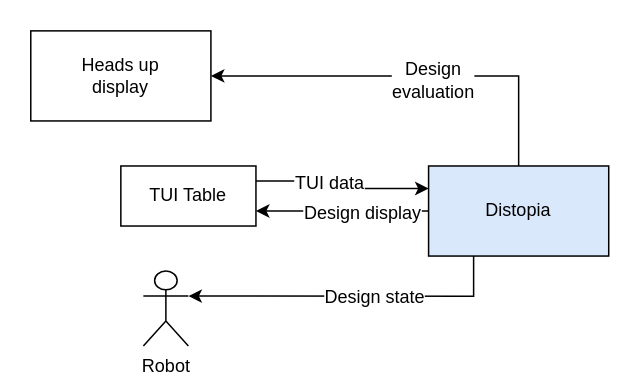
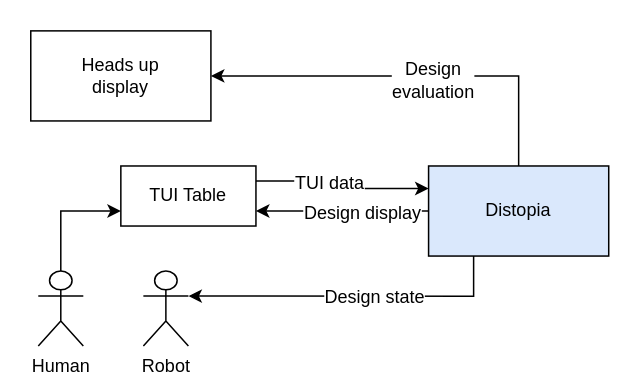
none -> (61, 216)
none -> (61, 308)
